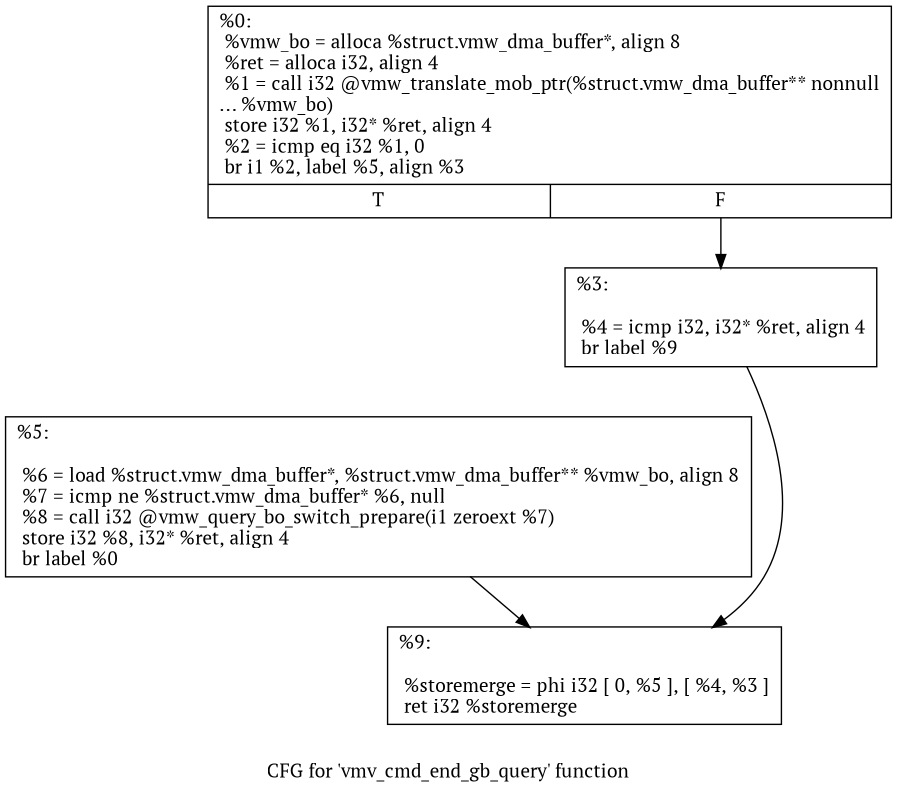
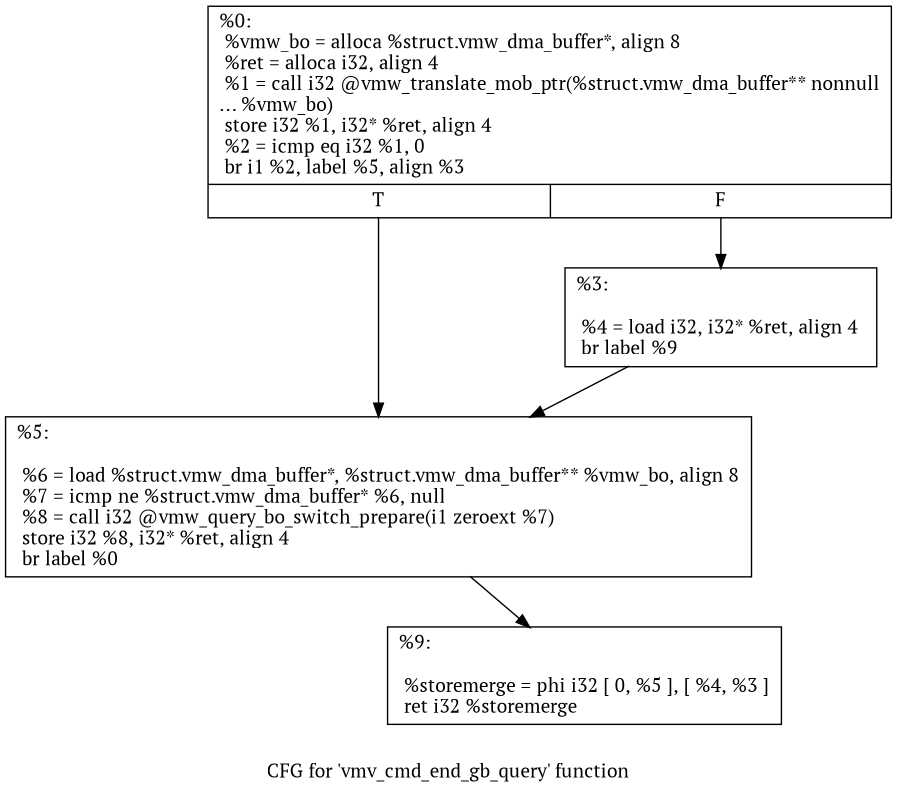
none -> (379, 310)
(721, 328) -> (717, 328)
(782, 500) -> (586, 388)
